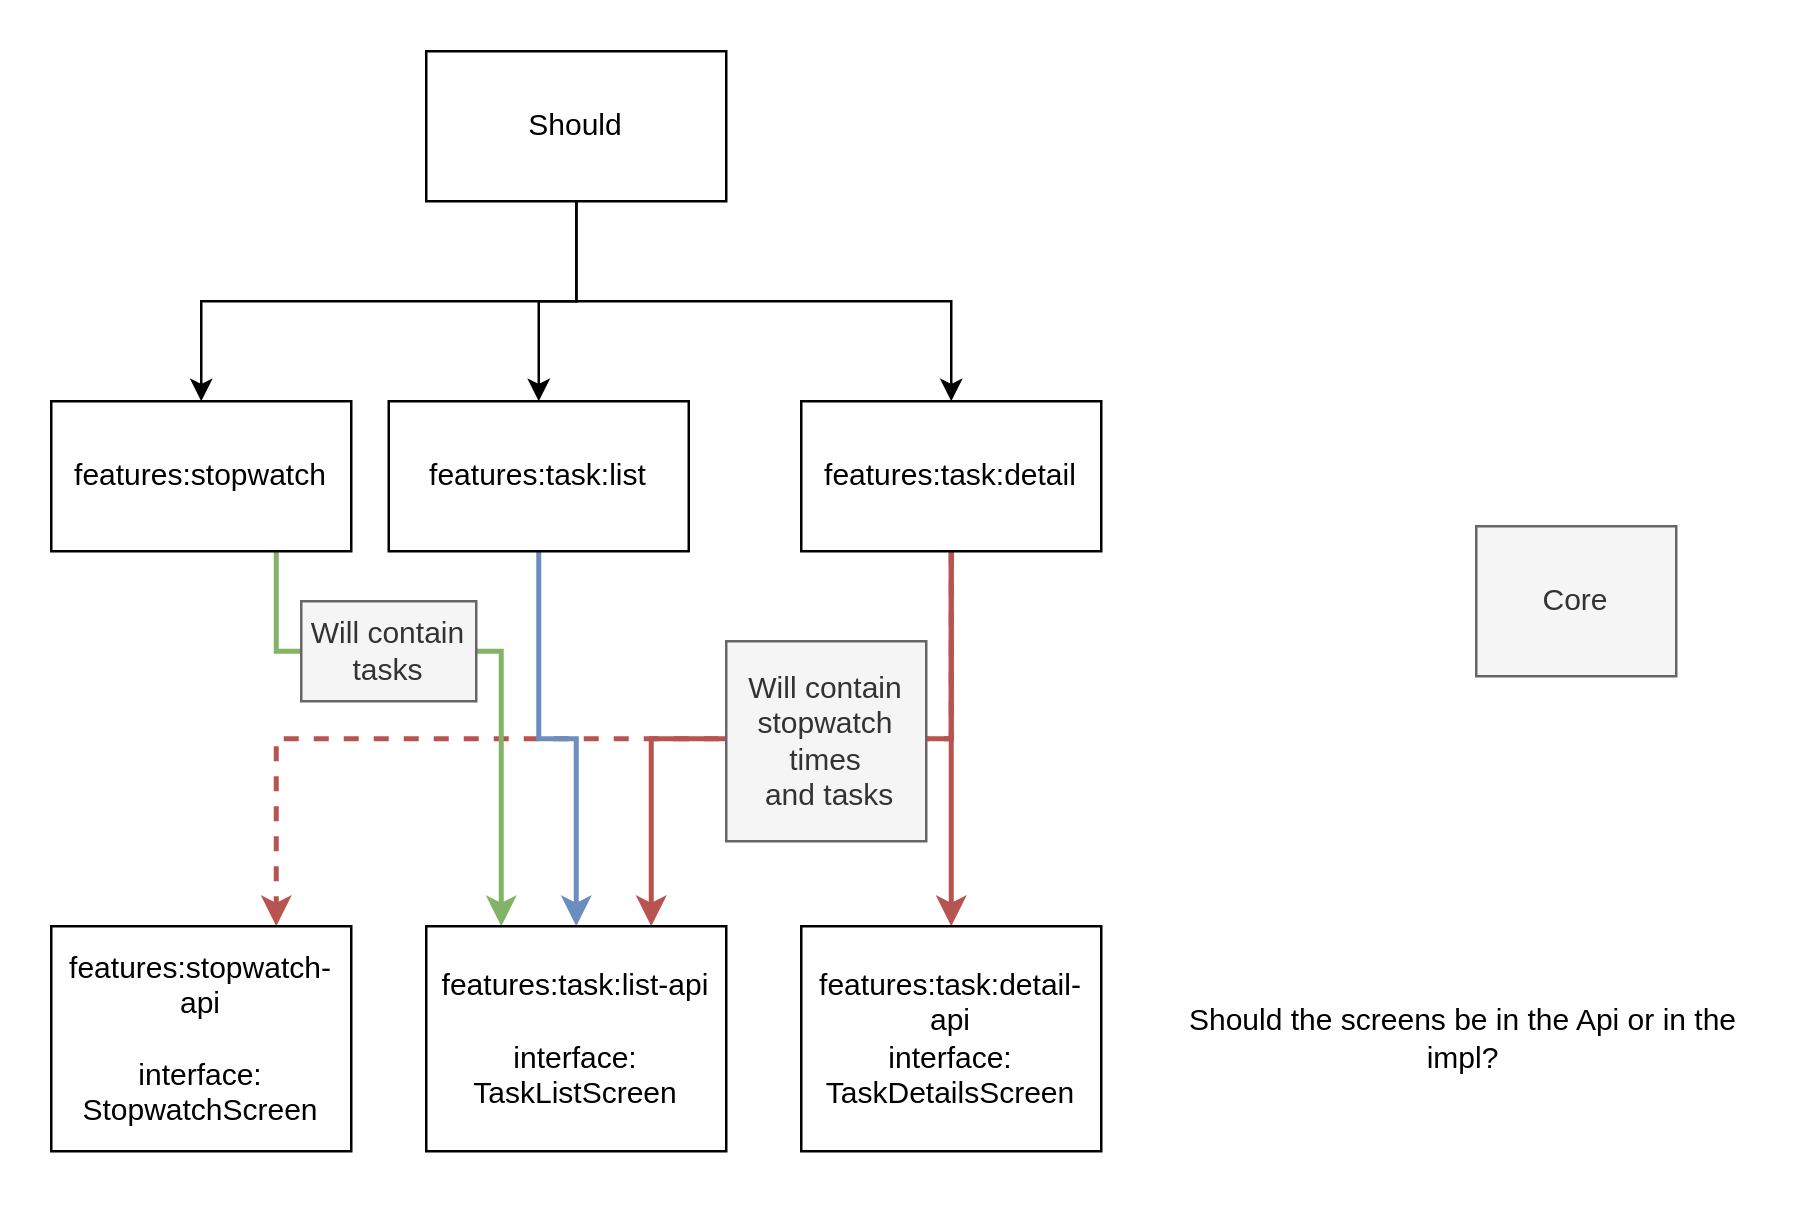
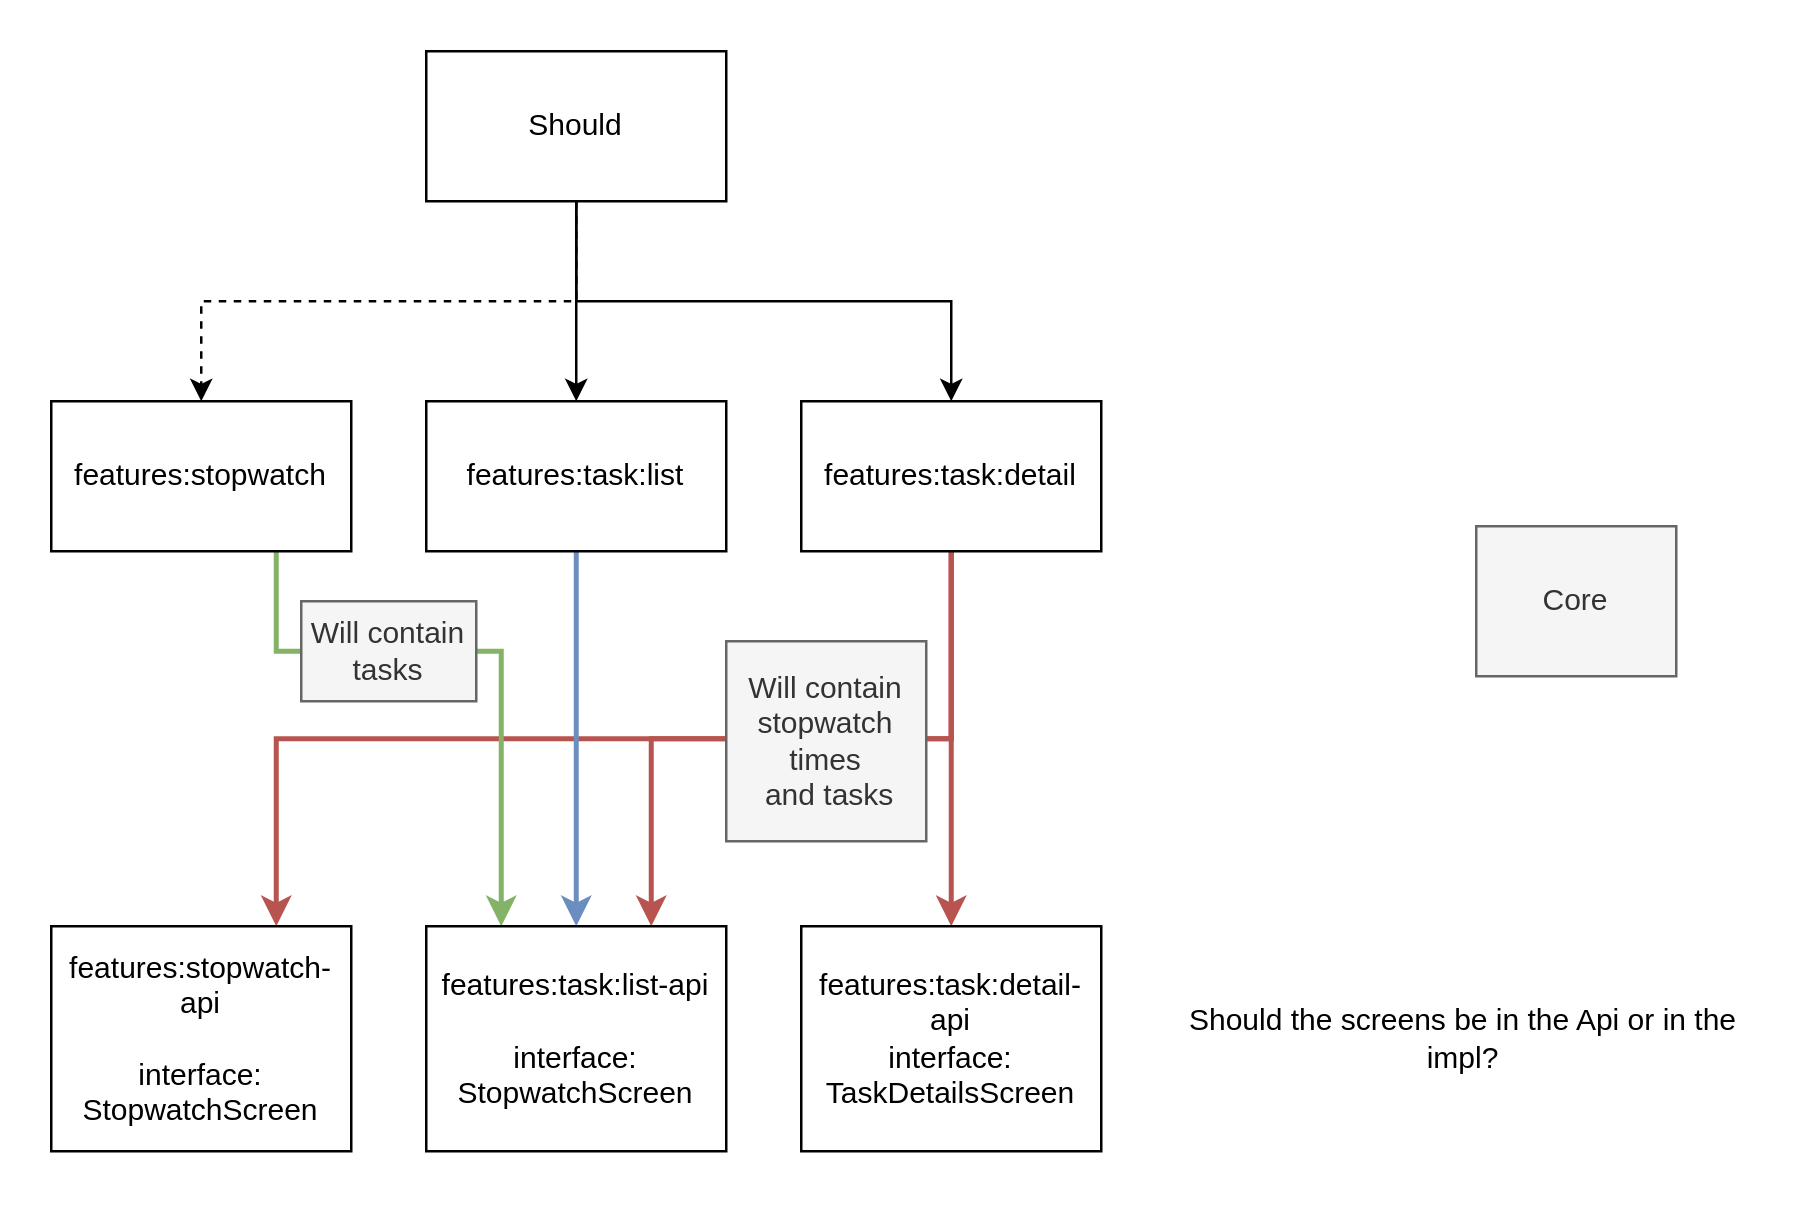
(329, 301) -> (329, 301)
(539, 476) -> (576, 476)
(636, 739) -> (636, 739)
(576, 1039) -> (576, 1039)
